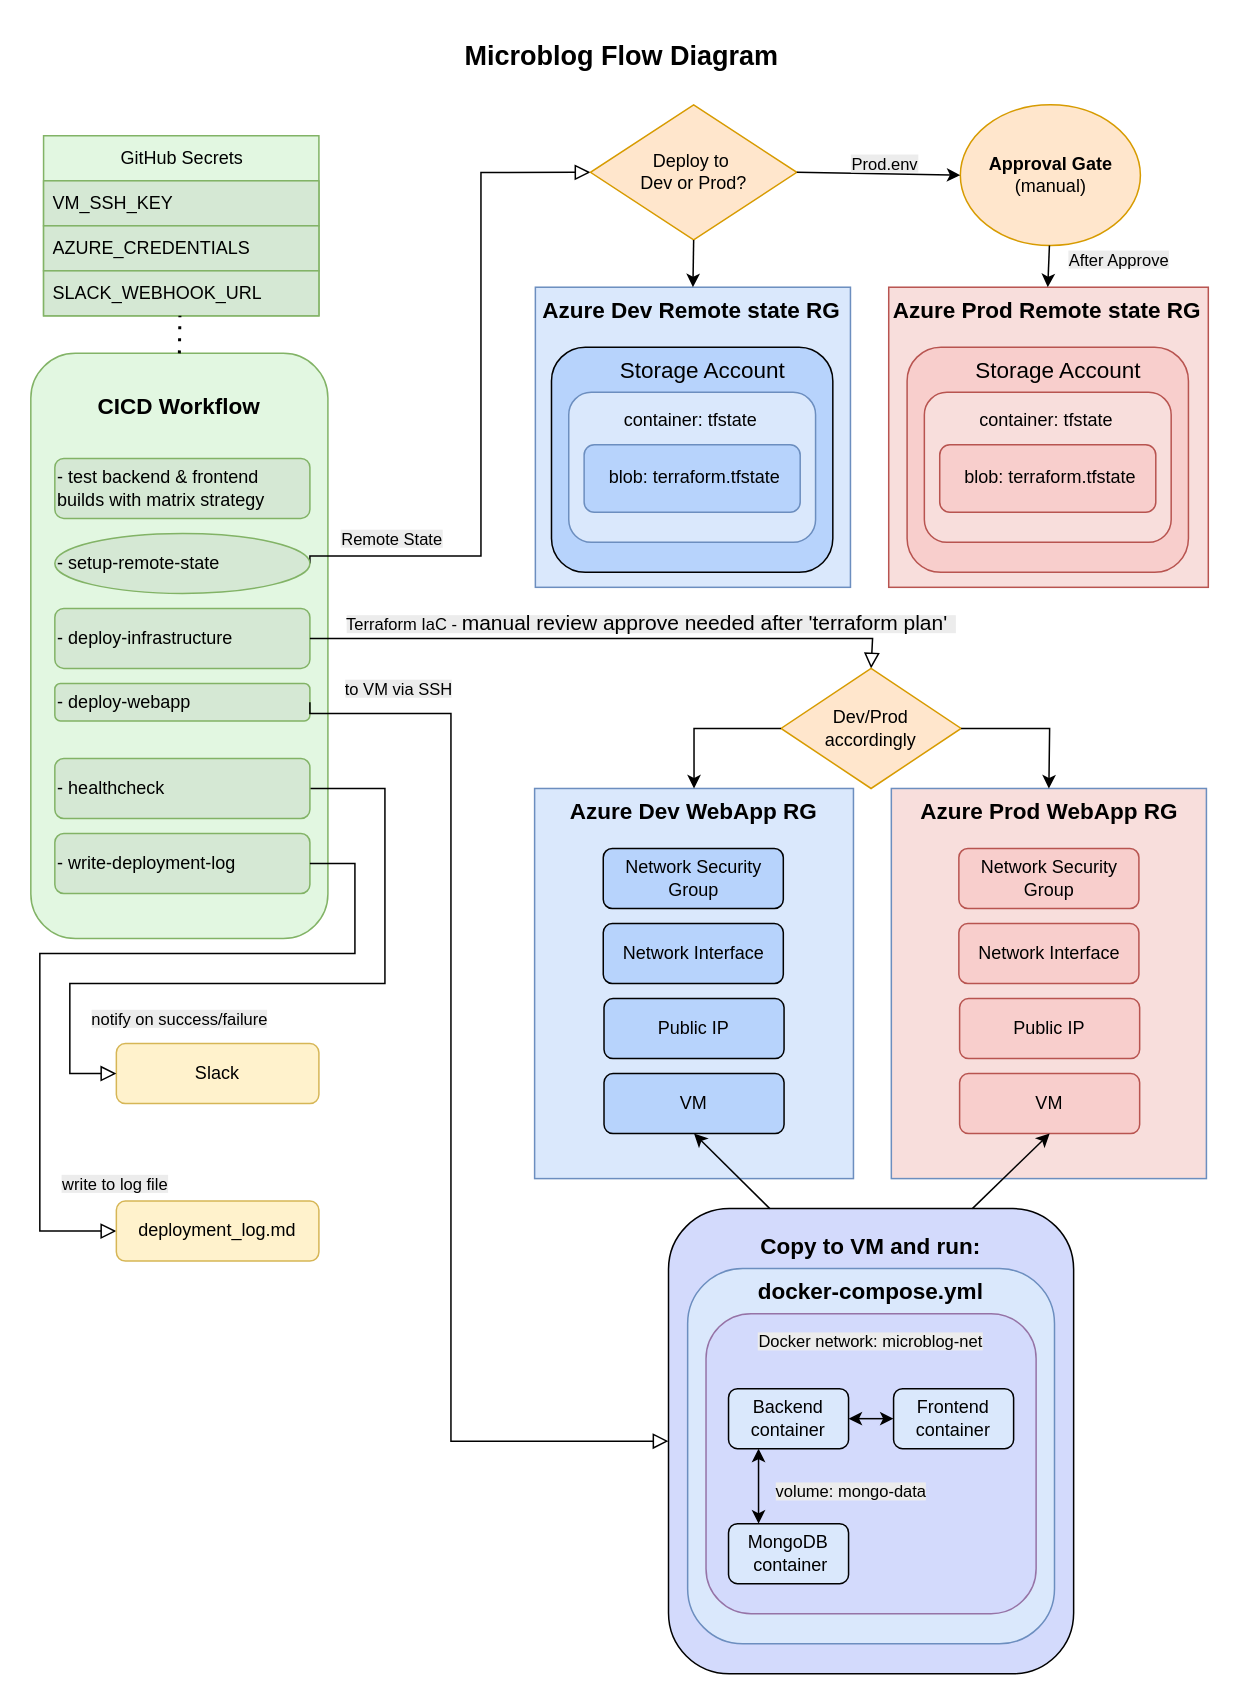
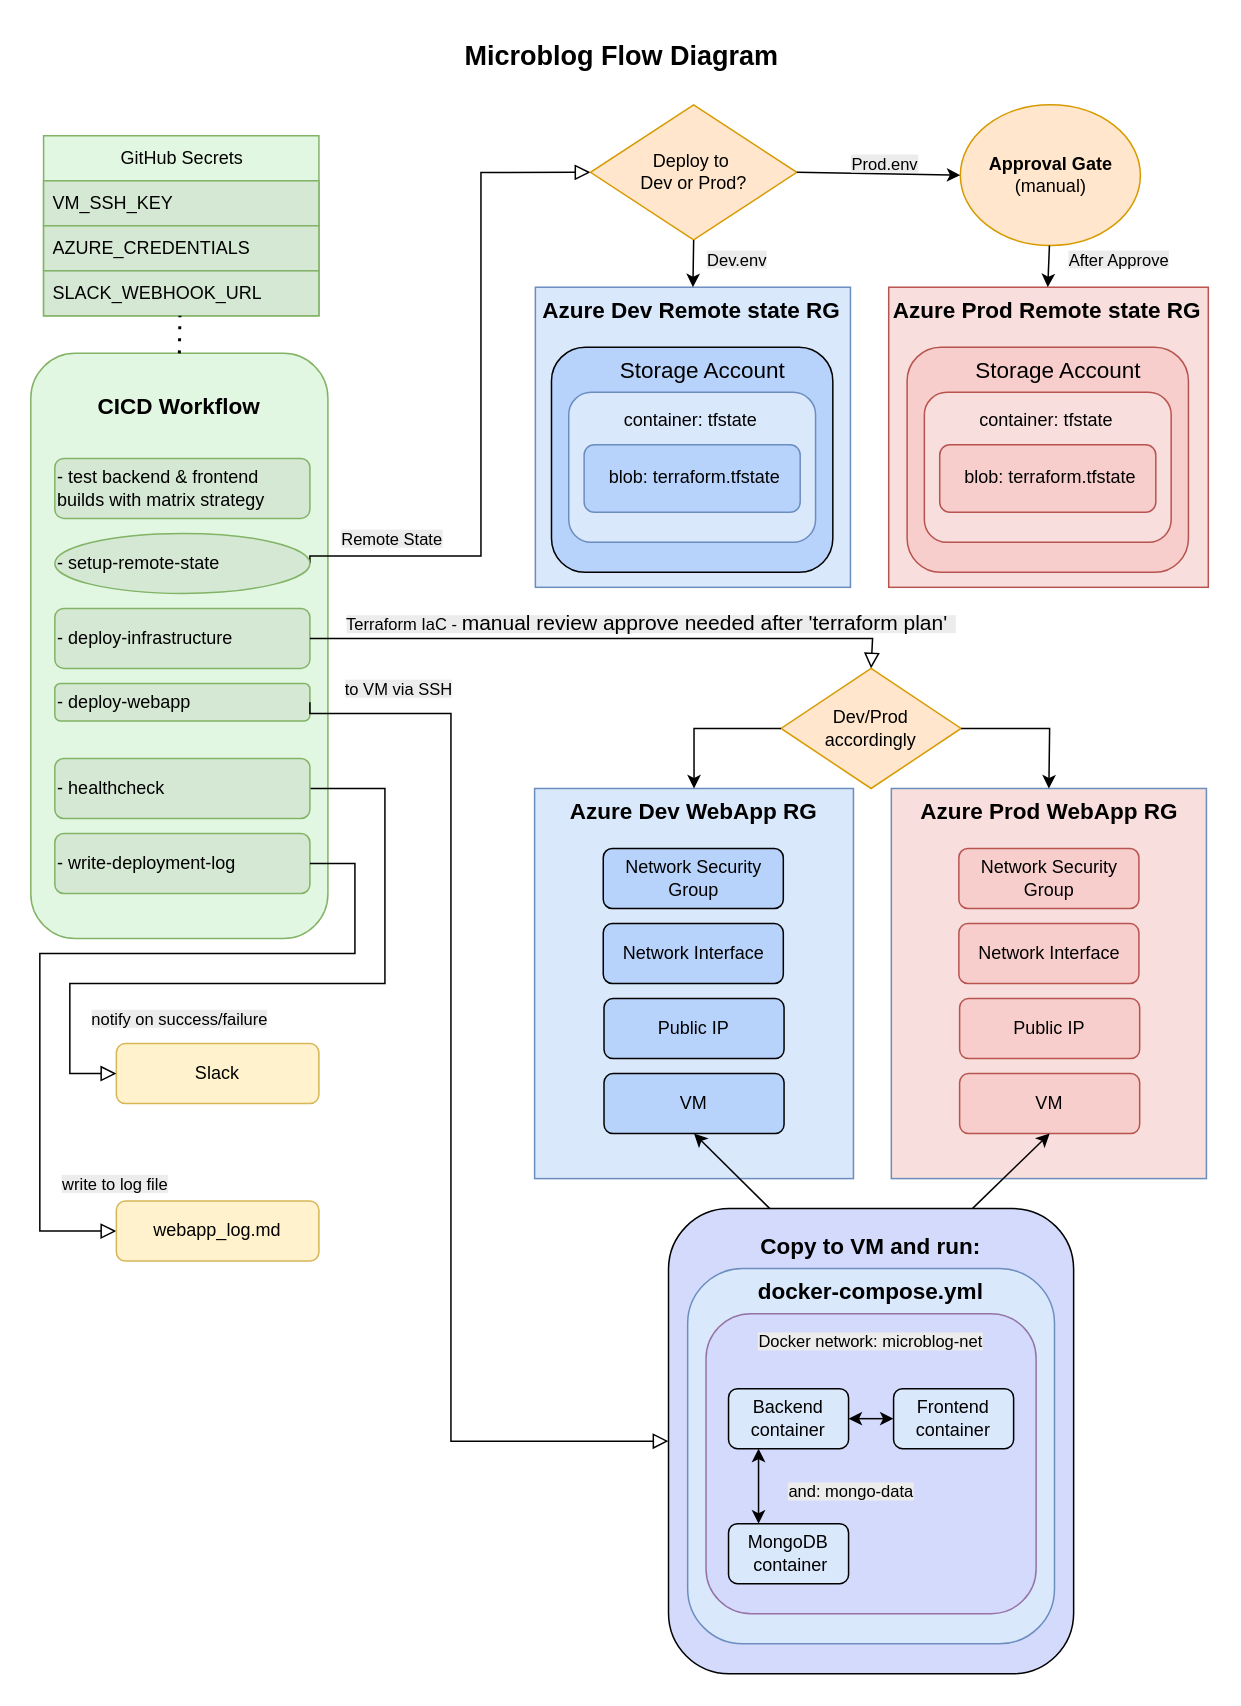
none -> (737, 255)
(218, 1231) -> (218, 1231)
(851, 1492) -> (851, 1492)
